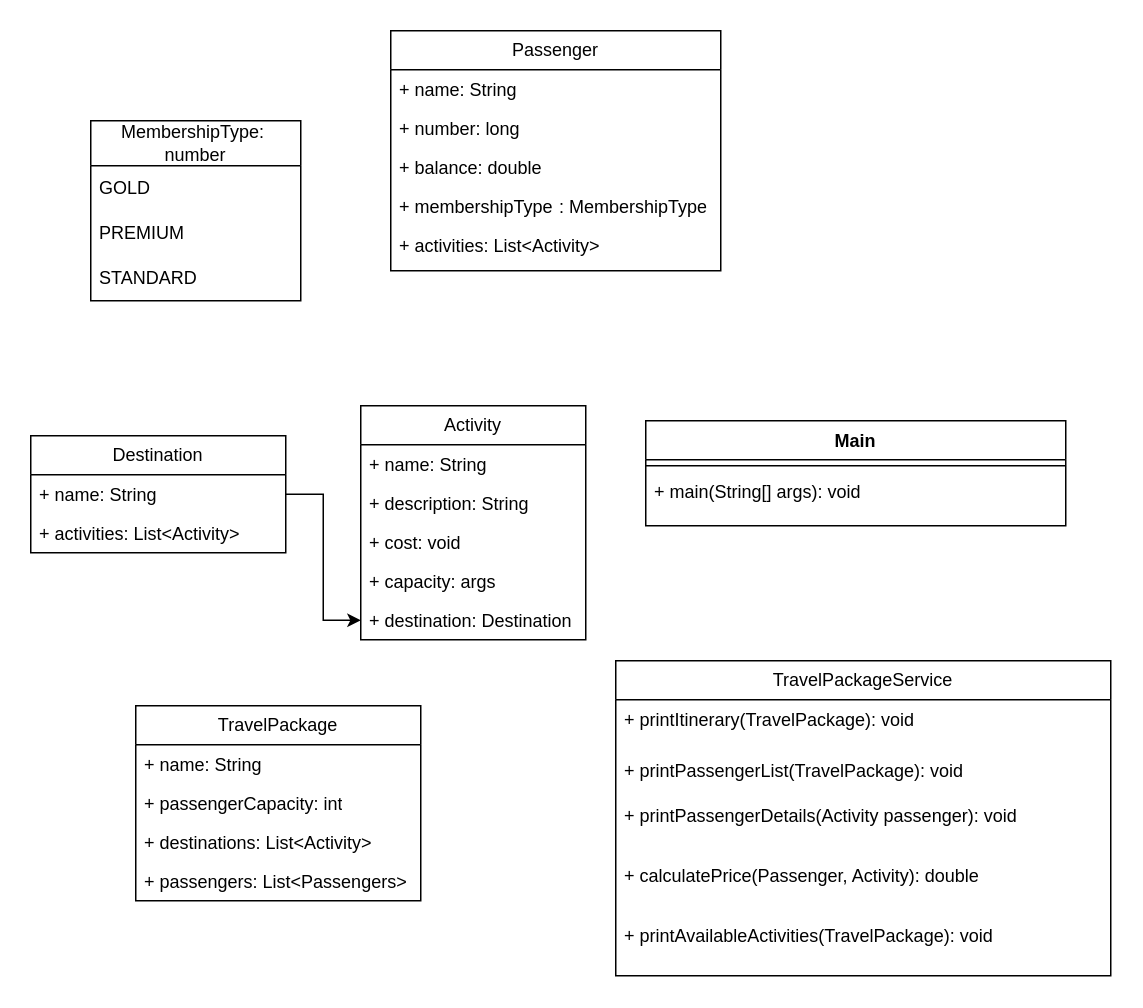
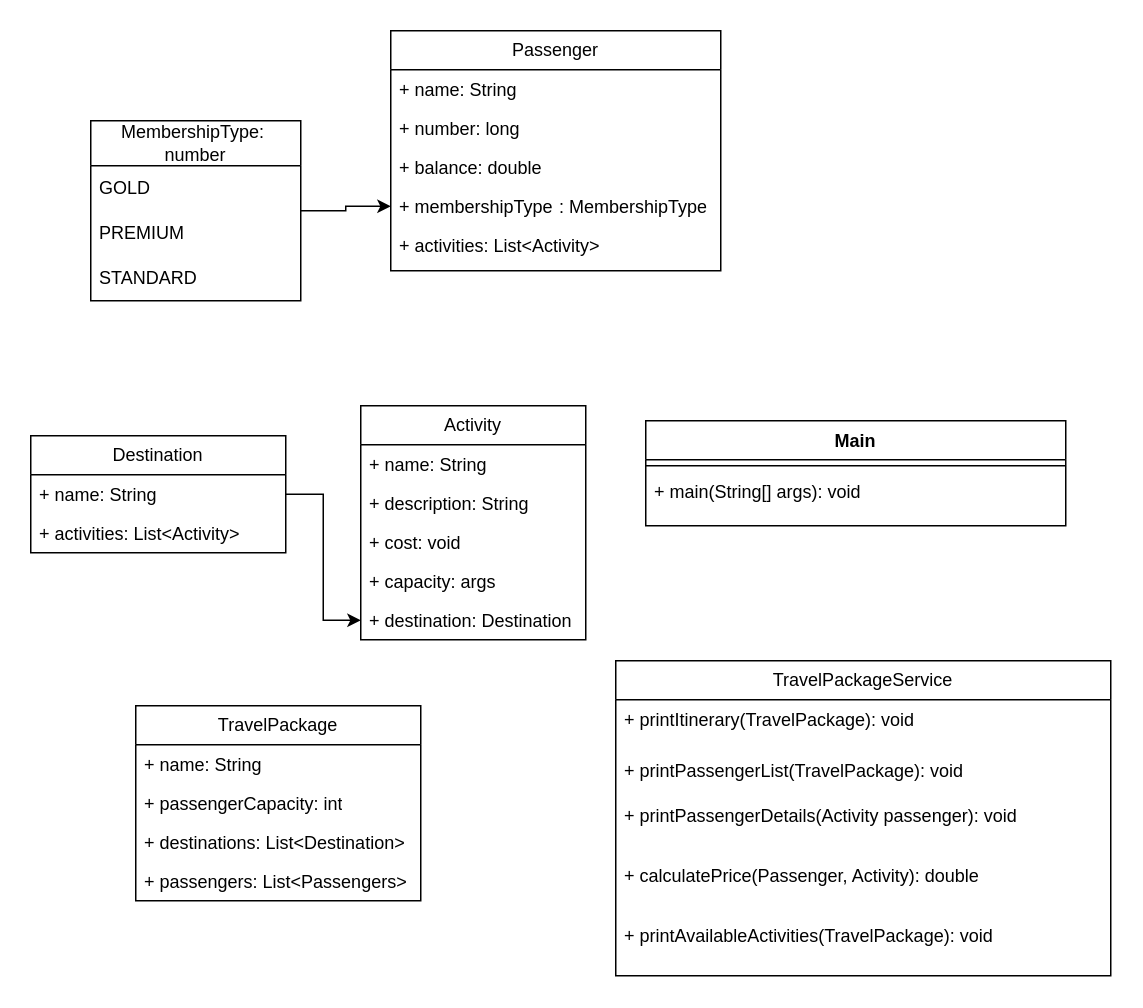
none -> (343, 211)
(277, 844) -> (280, 855)
